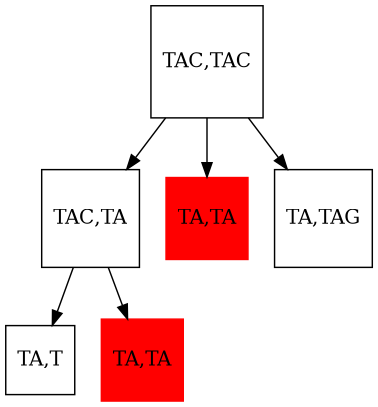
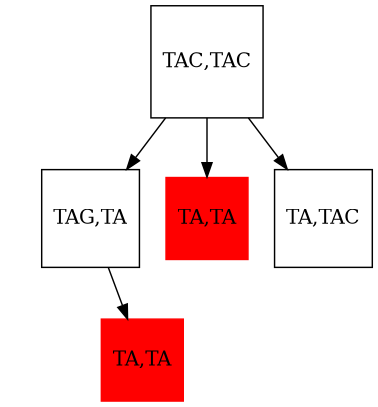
(91, 218) -> (91, 218)
(323, 218) -> (323, 218)
(40, 360) -> none
